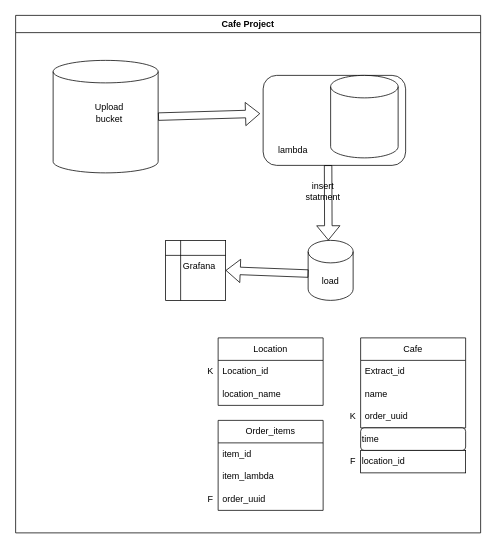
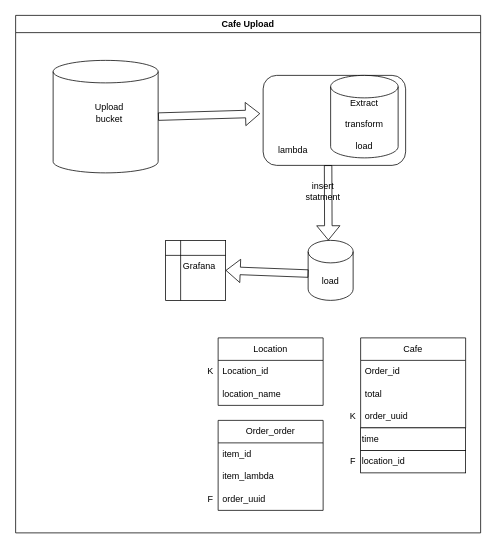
(248, 24) -> (248, 24)
none -> (364, 124)
(389, 372) -> (384, 372)
(375, 394) -> (376, 394)
(270, 432) -> (270, 432)
(413, 439) -> (413, 439)
